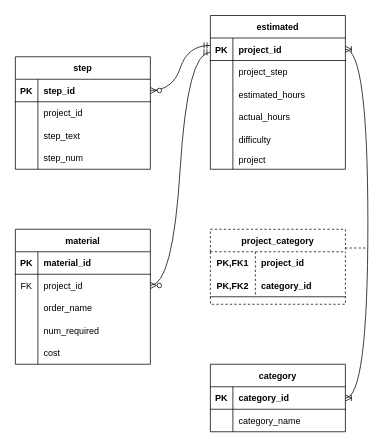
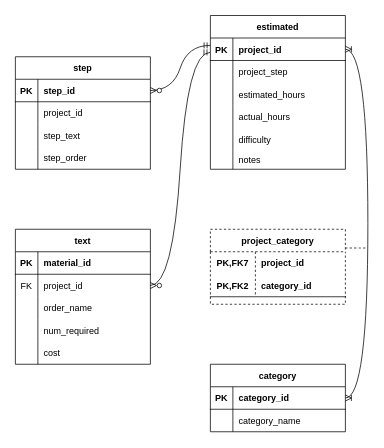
(64, 158) -> (69, 158)
(256, 160) -> (251, 160)
(83, 241) -> (83, 241)
(233, 263) -> (233, 263)
